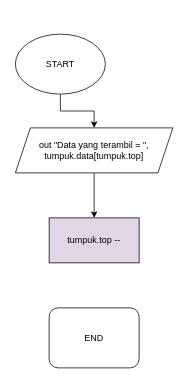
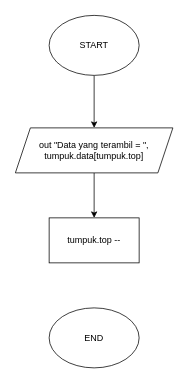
(60, 64) -> (94, 45)
(94, 240) -> (94, 240)
(94, 338) -> (94, 338)
